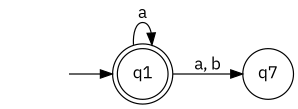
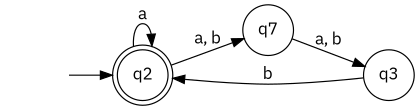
(143, 74) -> (143, 75)
none -> (389, 75)
